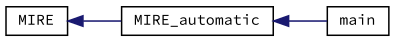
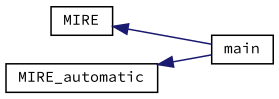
(102, 21) -> (170, 37)
